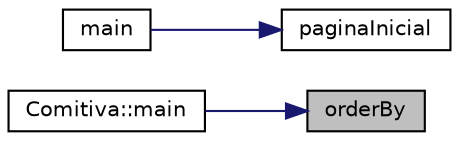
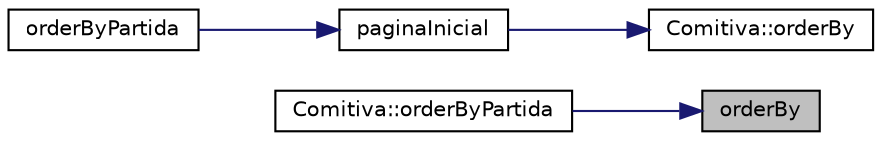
(107, 30) -> (104, 30)
none -> (761, 30)
(107, 111) -> (424, 111)
